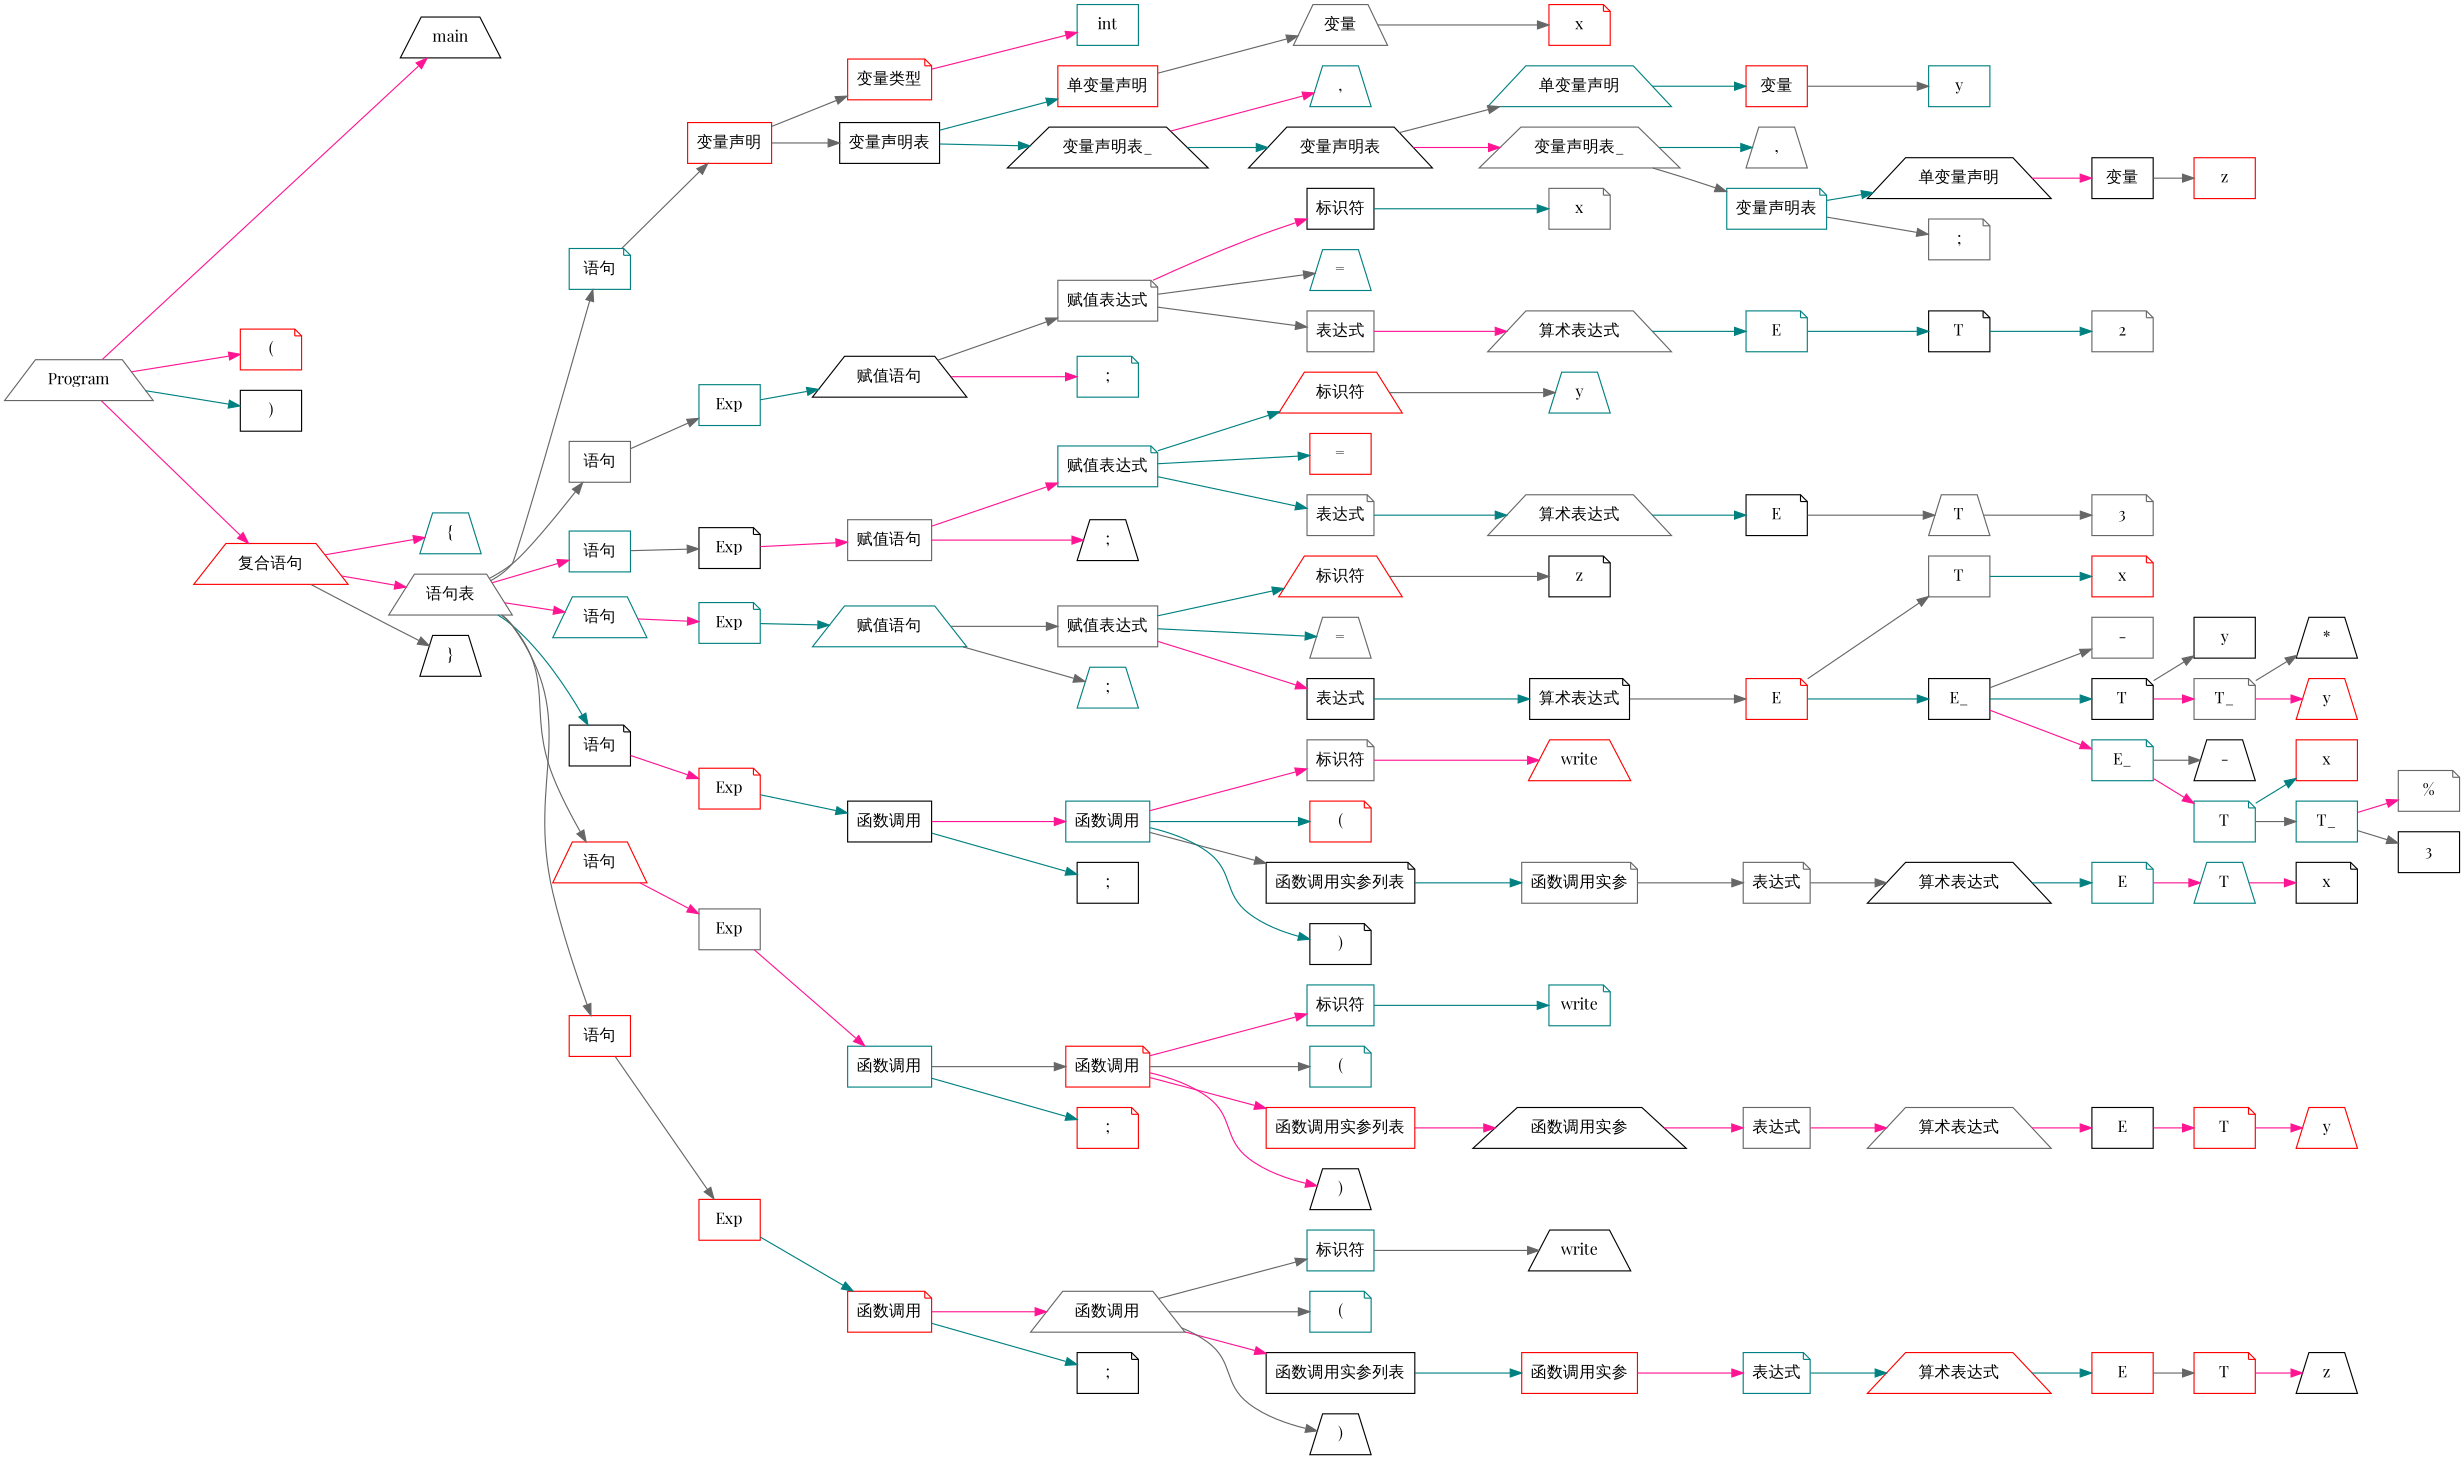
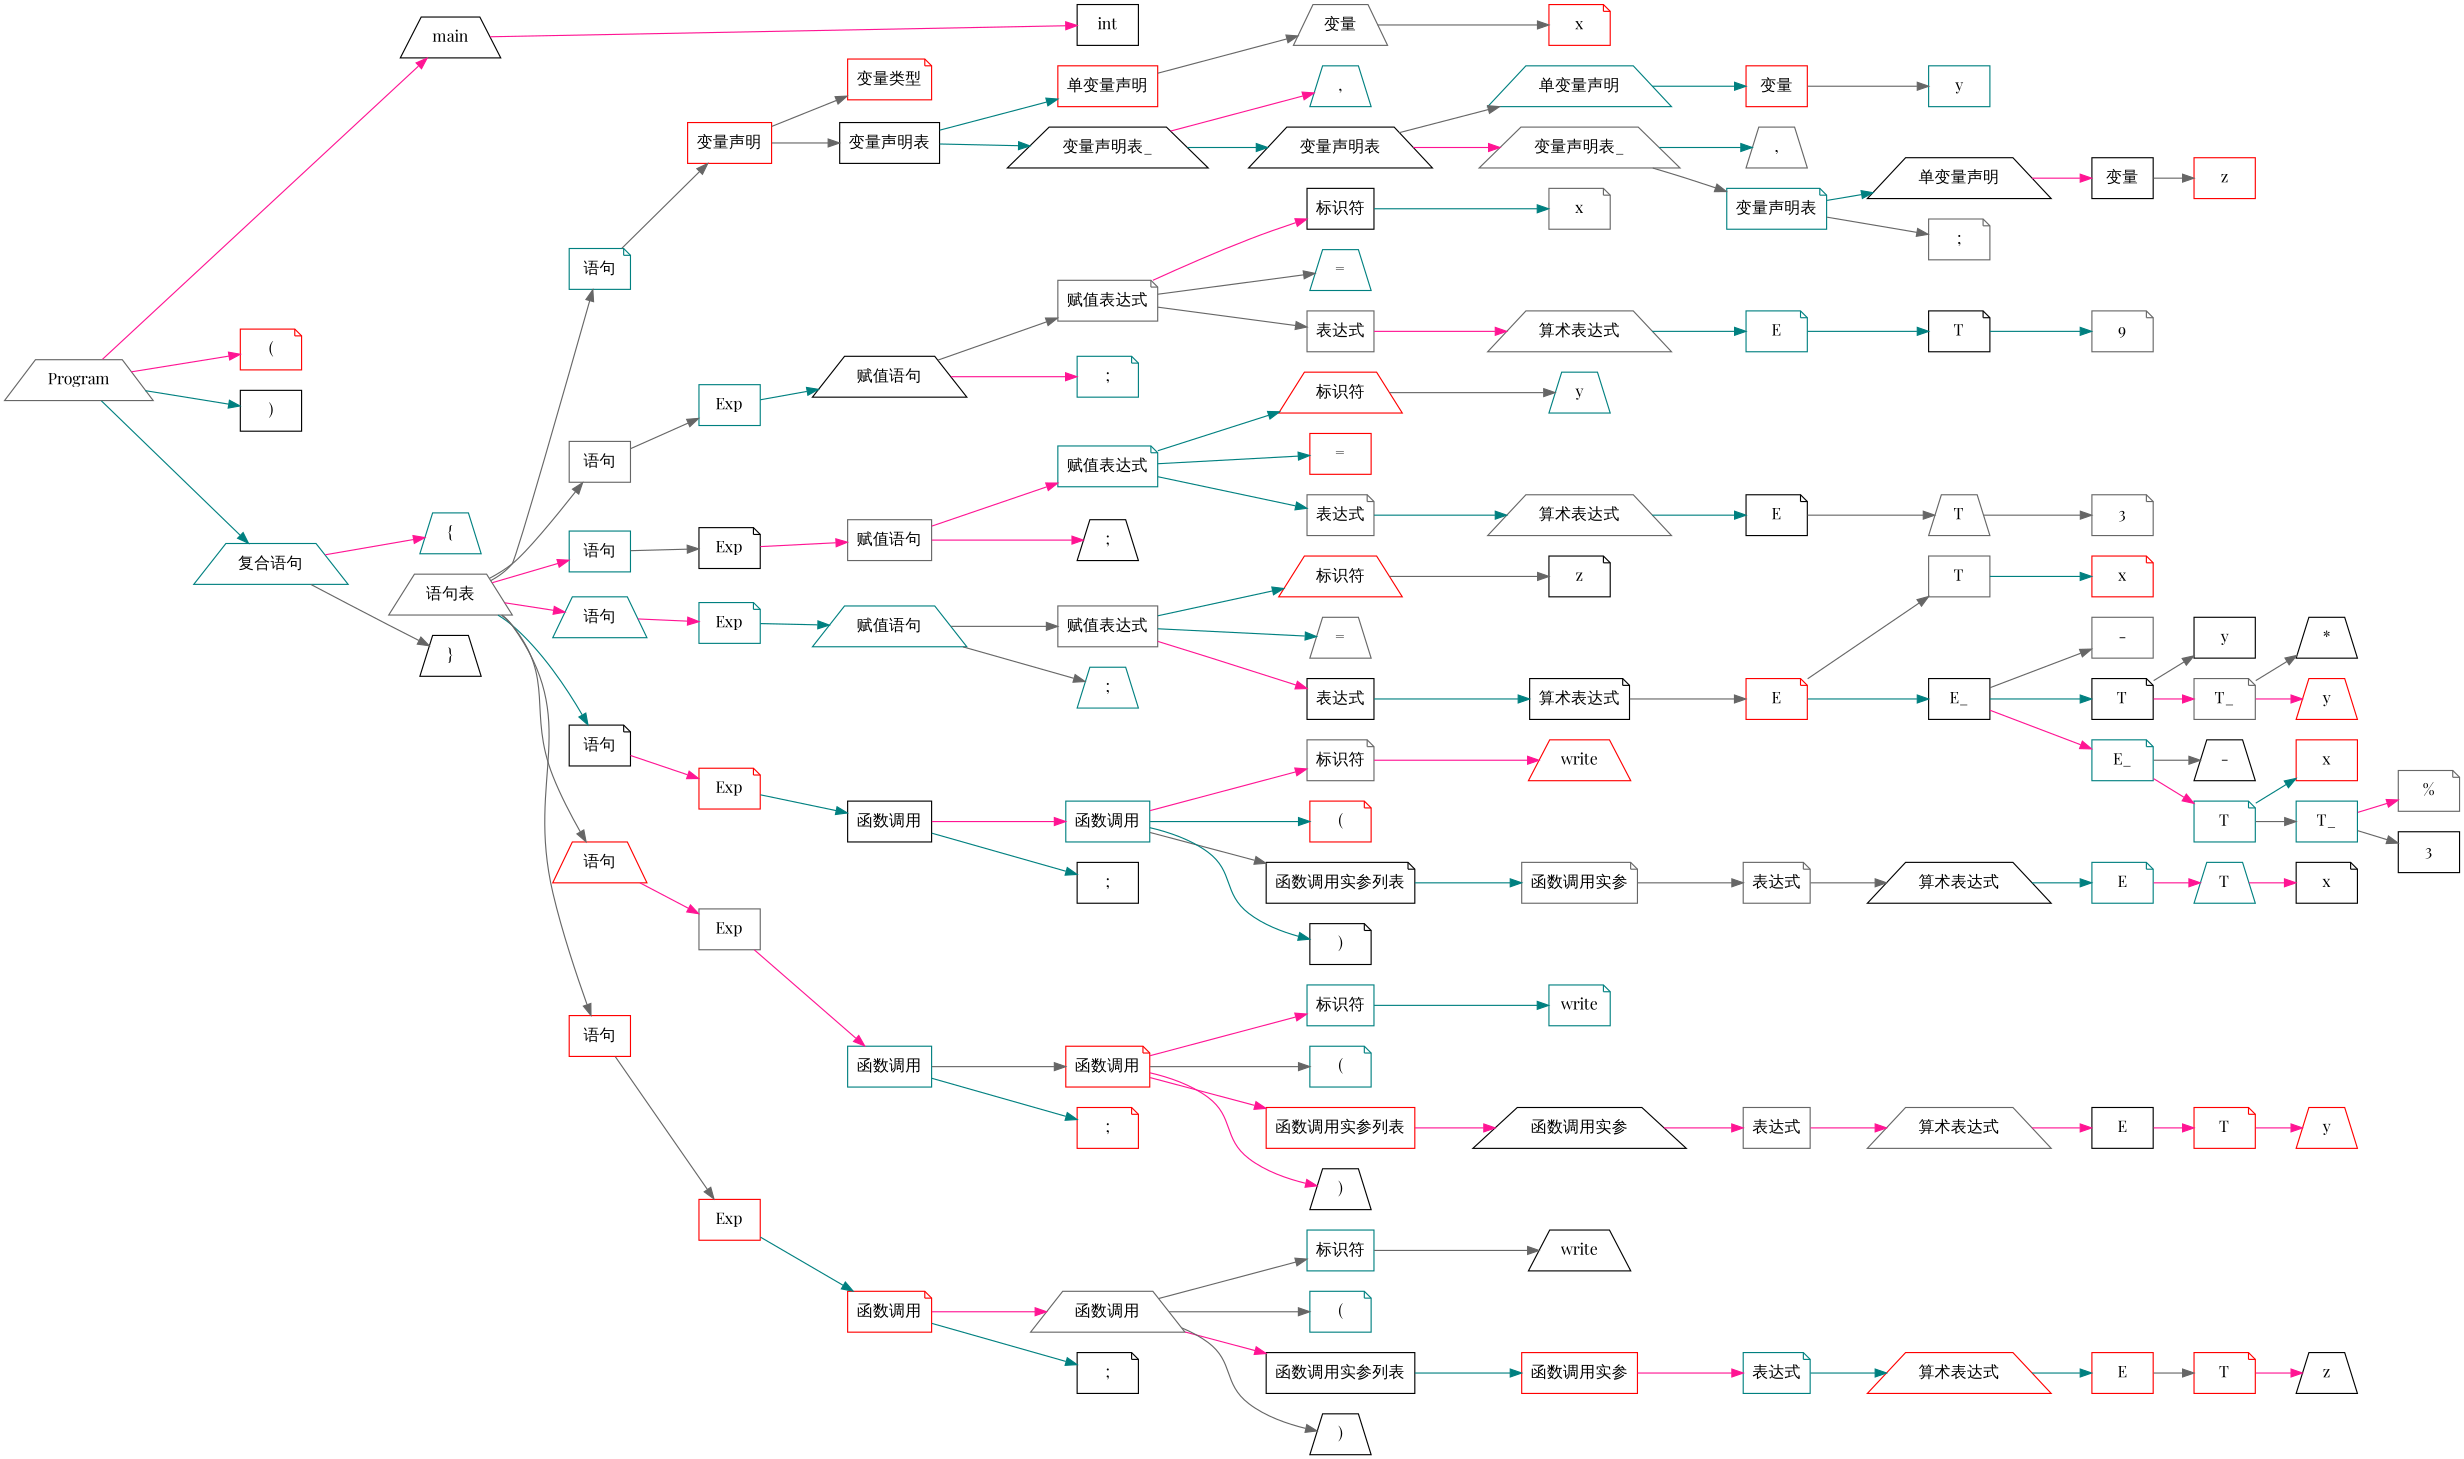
(1108, 25) -> (1108, 25)
(999, 52) -> (778, 31)
(2122, 331) -> (2122, 331)
(171, 468) -> (171, 468)
(271, 564) -> (271, 564)
(368, 581) -> none
